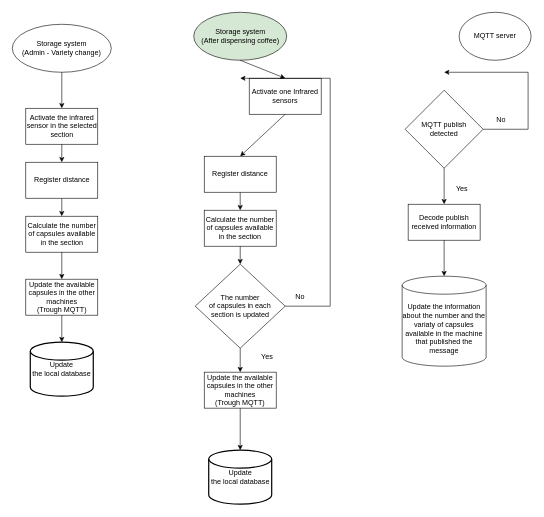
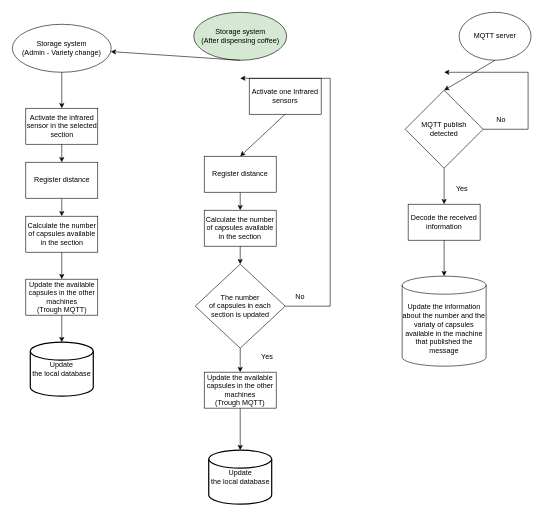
(260, 68) -> (166, 55)
none -> (470, 75)
(444, 222) -> (444, 222)
